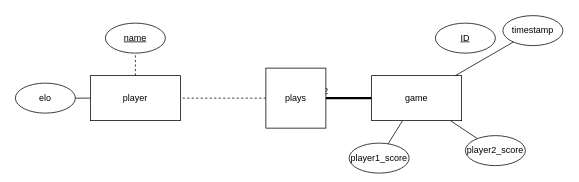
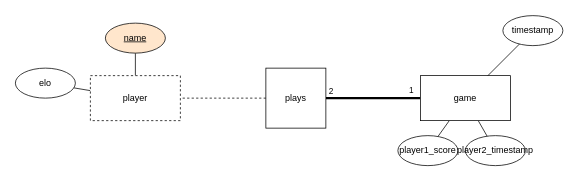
(135, 38) -> (135, 38)
(465, 38) -> none
(135, 64) -> (135, 64)
(45, 98) -> (45, 83)
(135, 98) -> (135, 98)
(417, 98) -> (465, 98)
(495, 150) -> (495, 150)
(379, 158) -> (428, 150)
